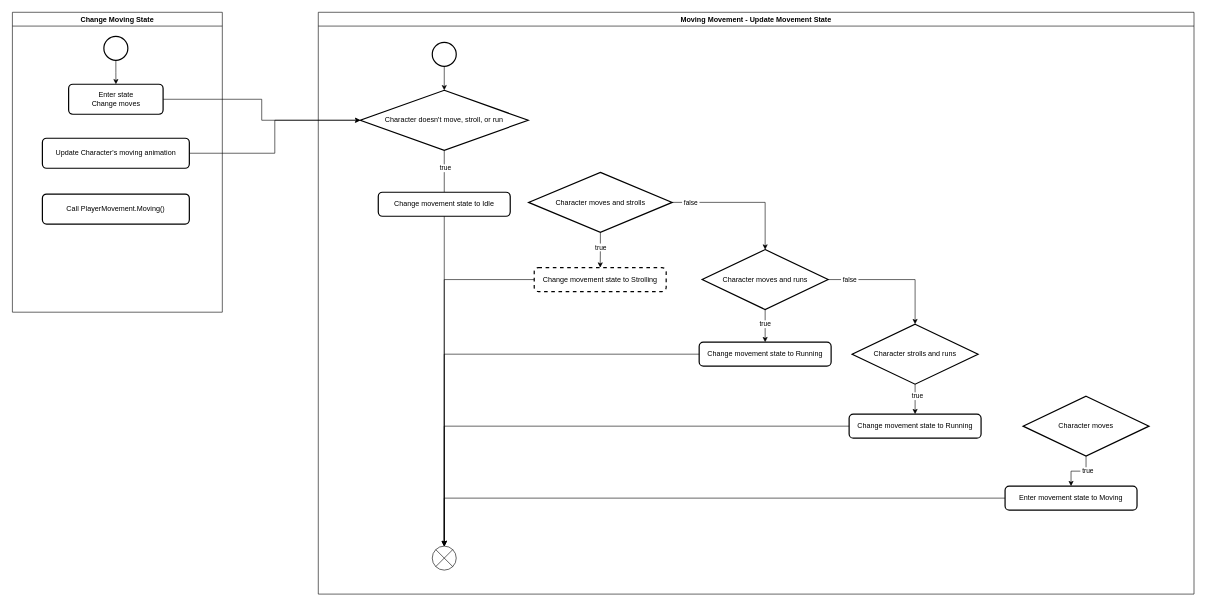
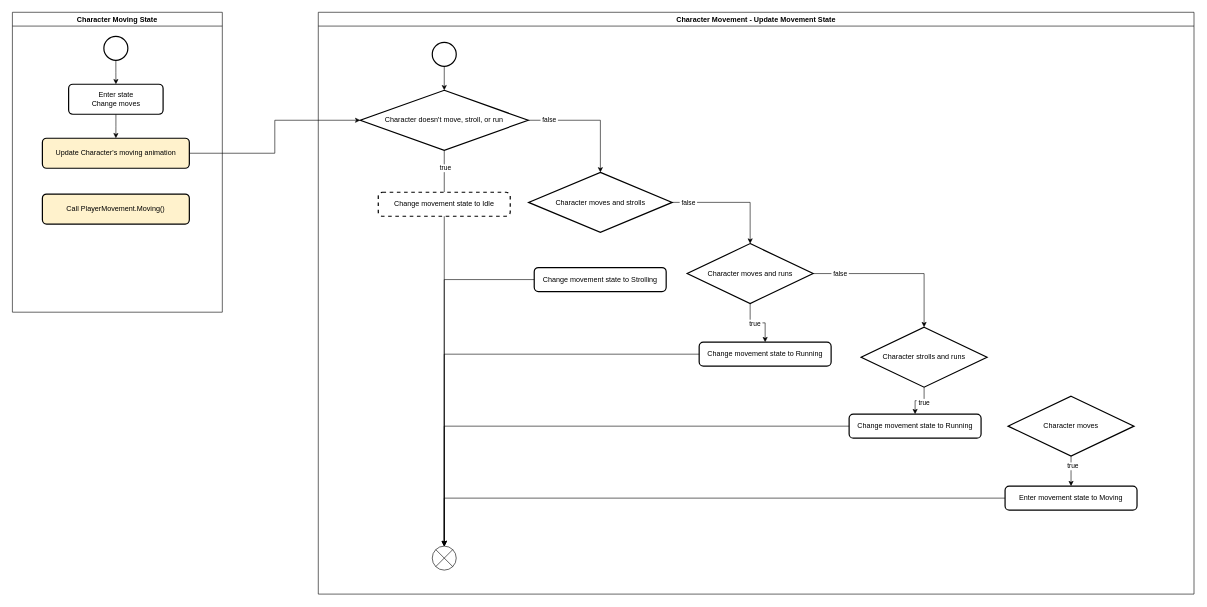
(117, 20) -> (117, 20)
(756, 20) -> (756, 20)
(227, 99) -> (116, 132)
none -> (600, 143)
(116, 153) -> (116, 153)
(444, 204) -> (444, 204)
(116, 209) -> (116, 209)
(600, 248) -> none
(600, 280) -> (600, 280)
(765, 280) -> (750, 274)
(915, 354) -> (924, 357)
(1086, 426) -> (1071, 426)
